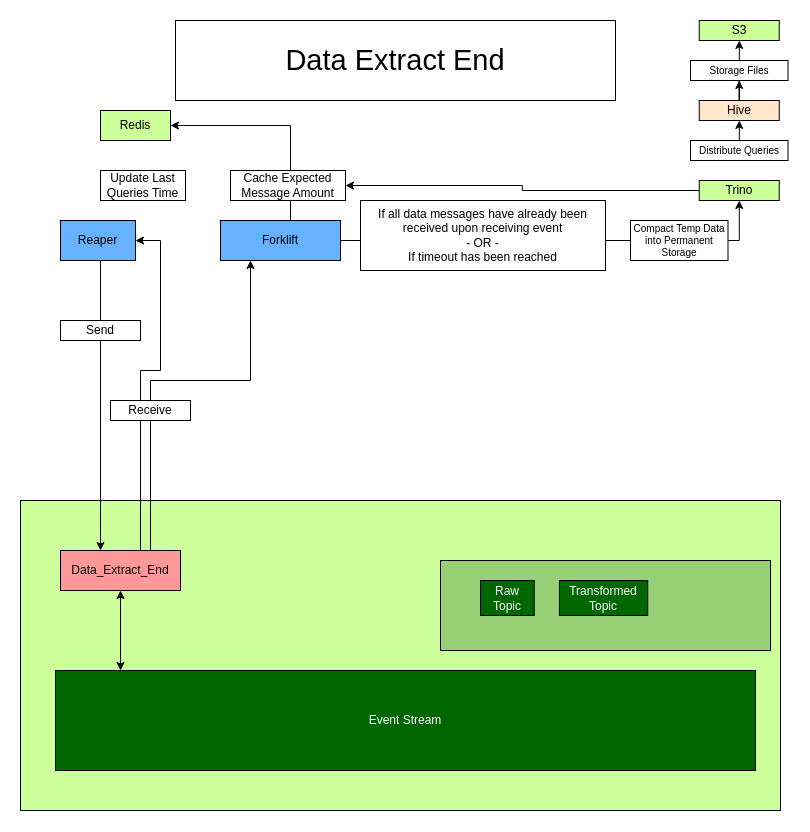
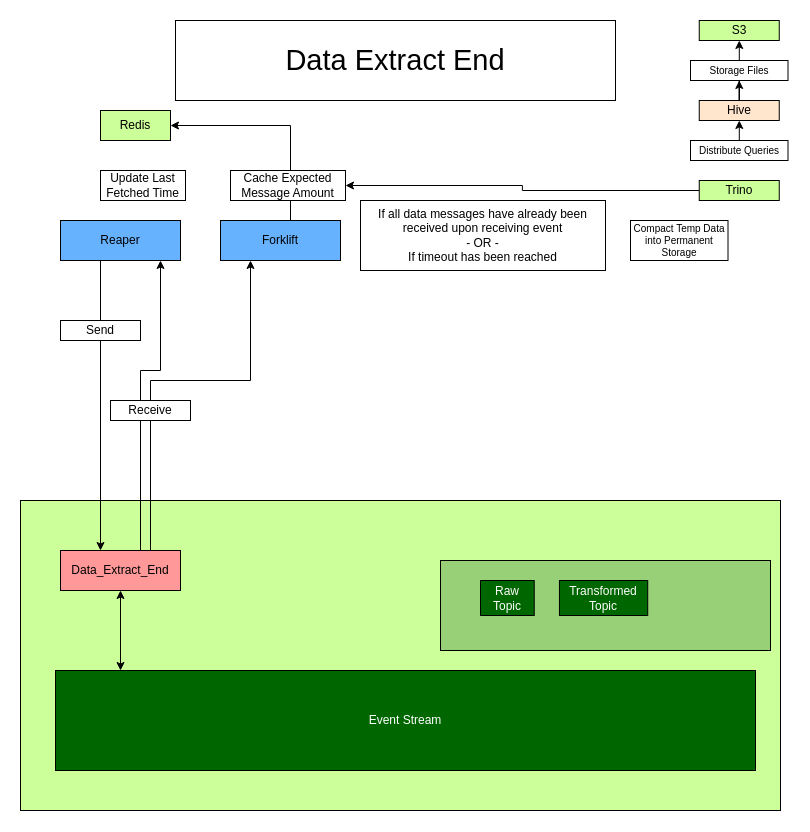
(143, 186) -> (143, 186)
(739, 230) -> none
(98, 241) -> (121, 241)
